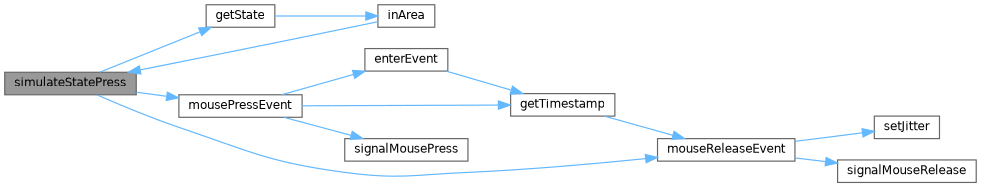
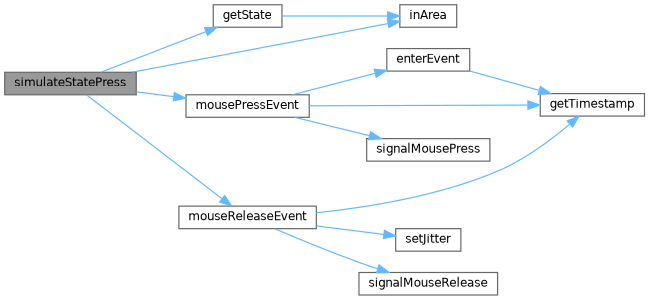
(259, 46) -> (260, 48)
(639, 126) -> (451, 188)
